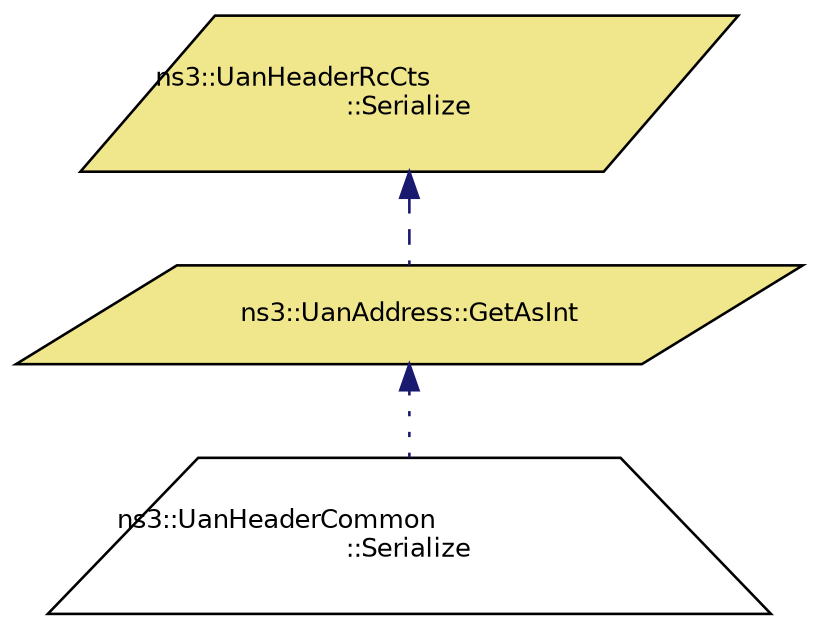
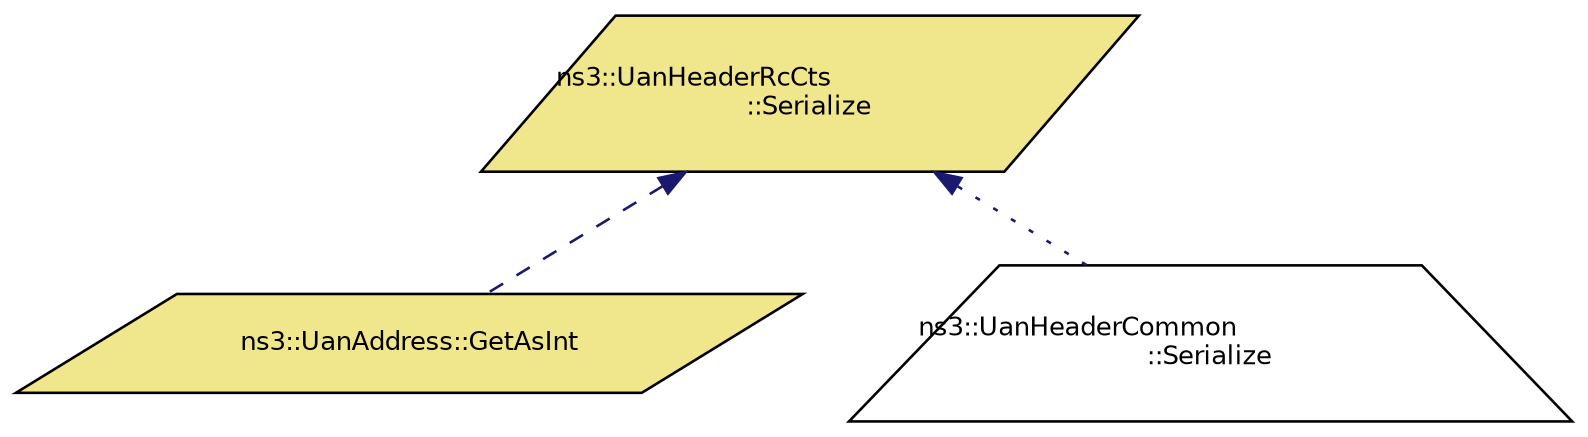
(409, 424) -> (1022, 226)
